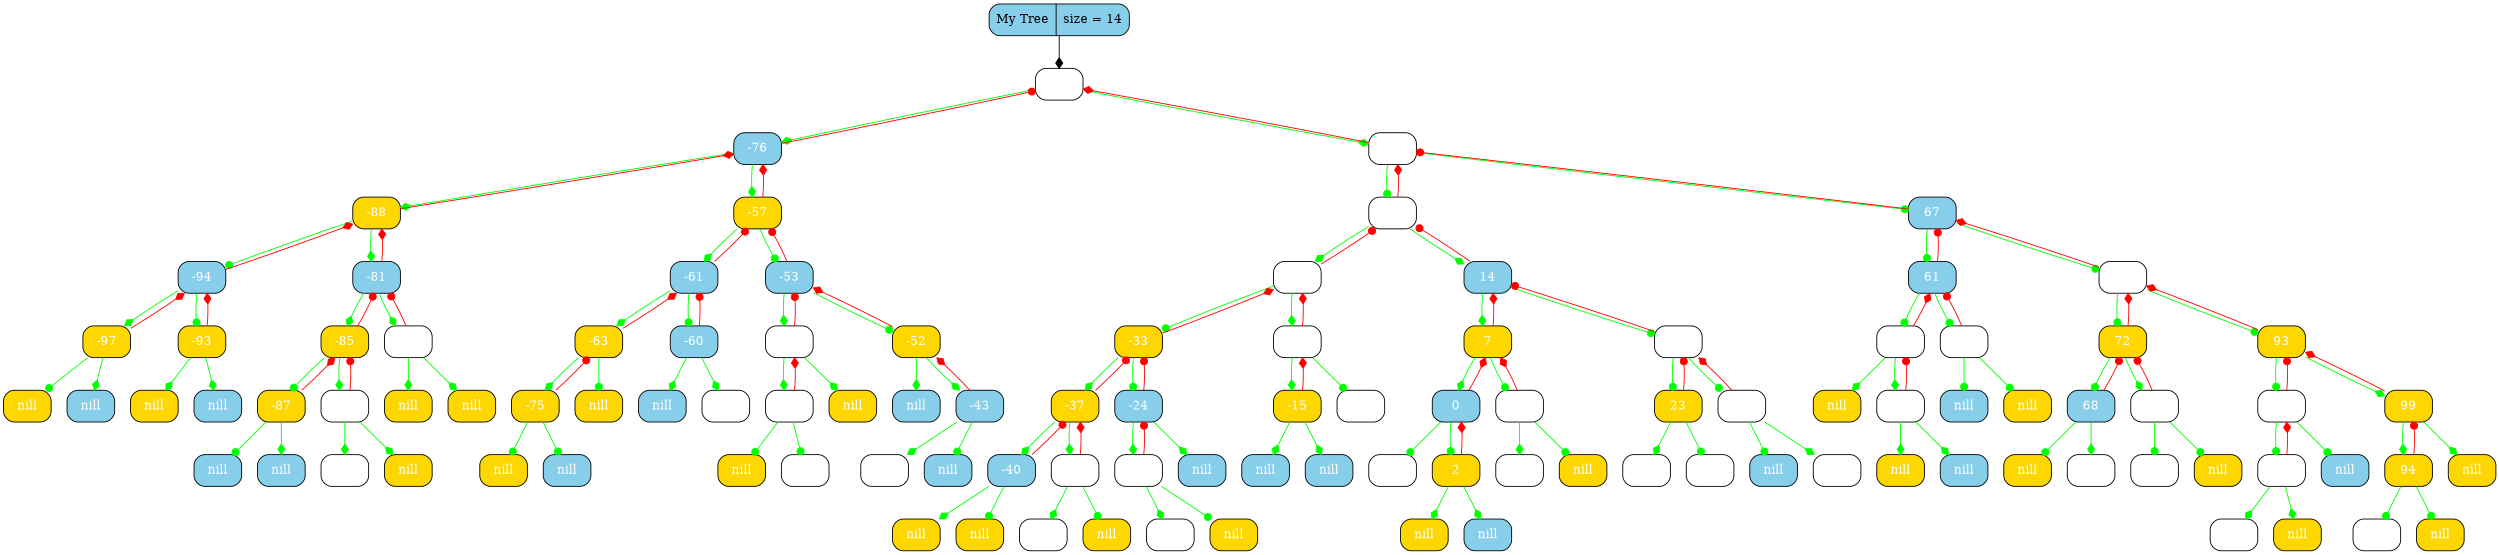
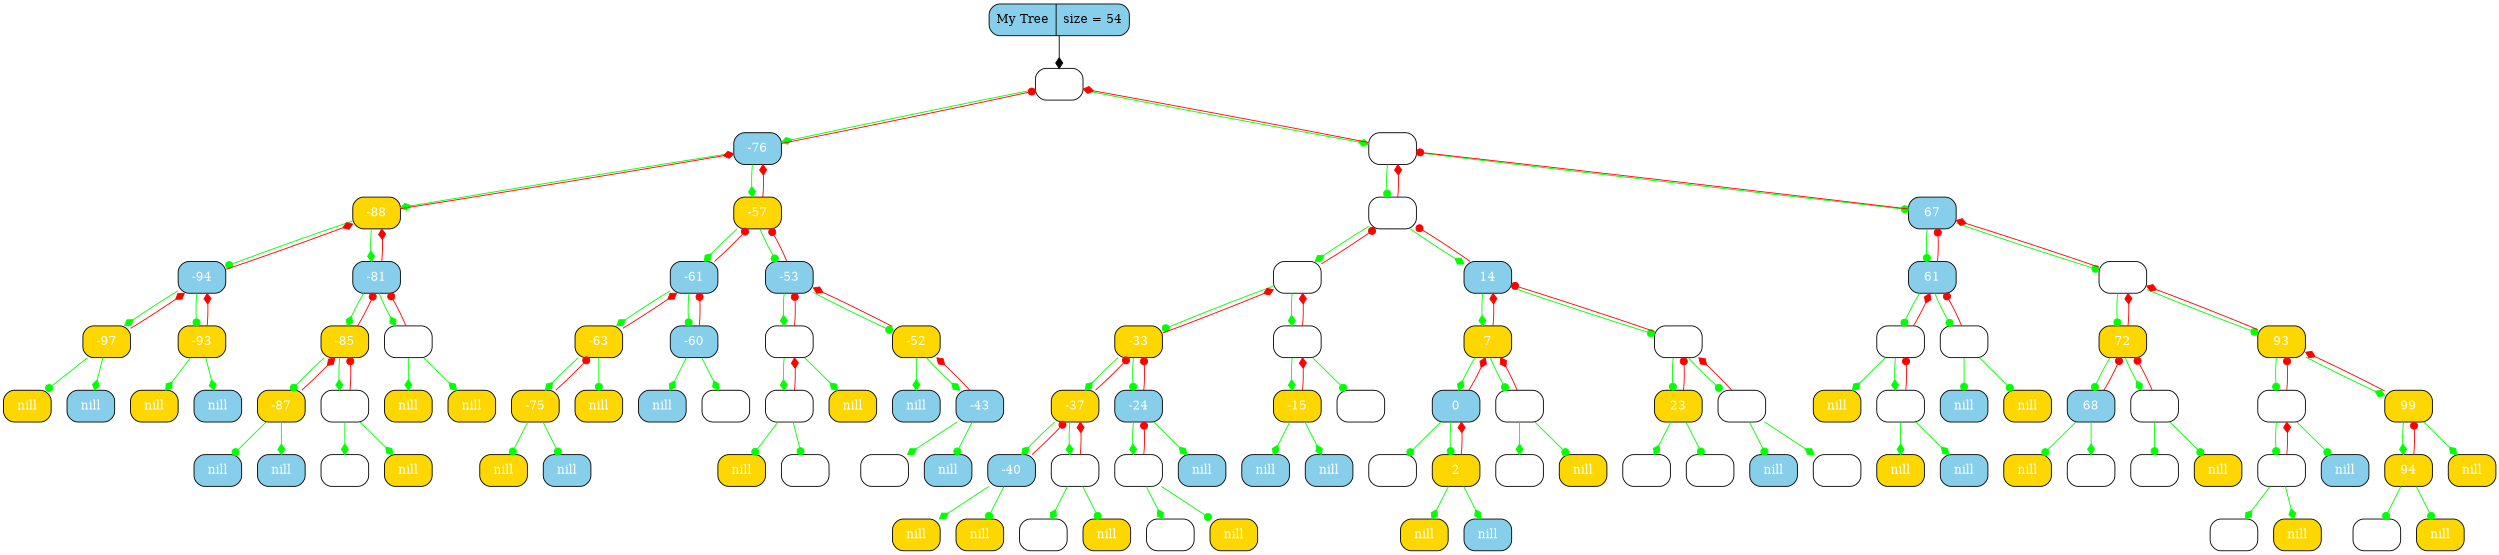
(1093, 19) -> (1093, 19)
